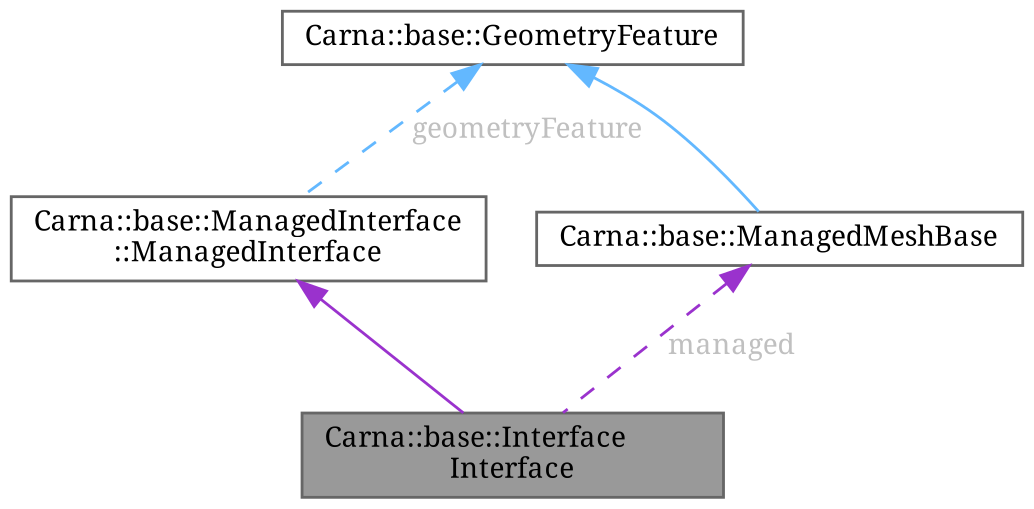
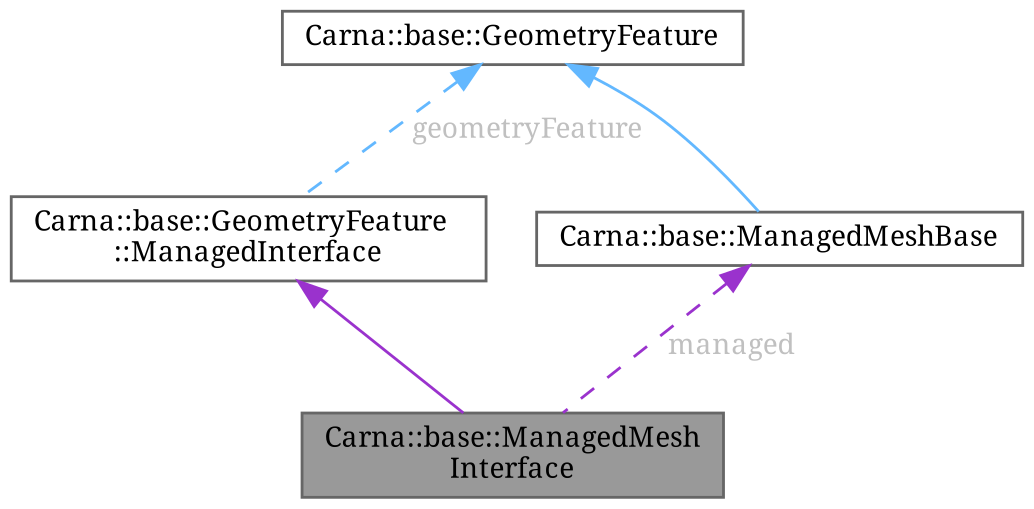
(249, 239) -> (249, 239)
(513, 455) -> (513, 455)
